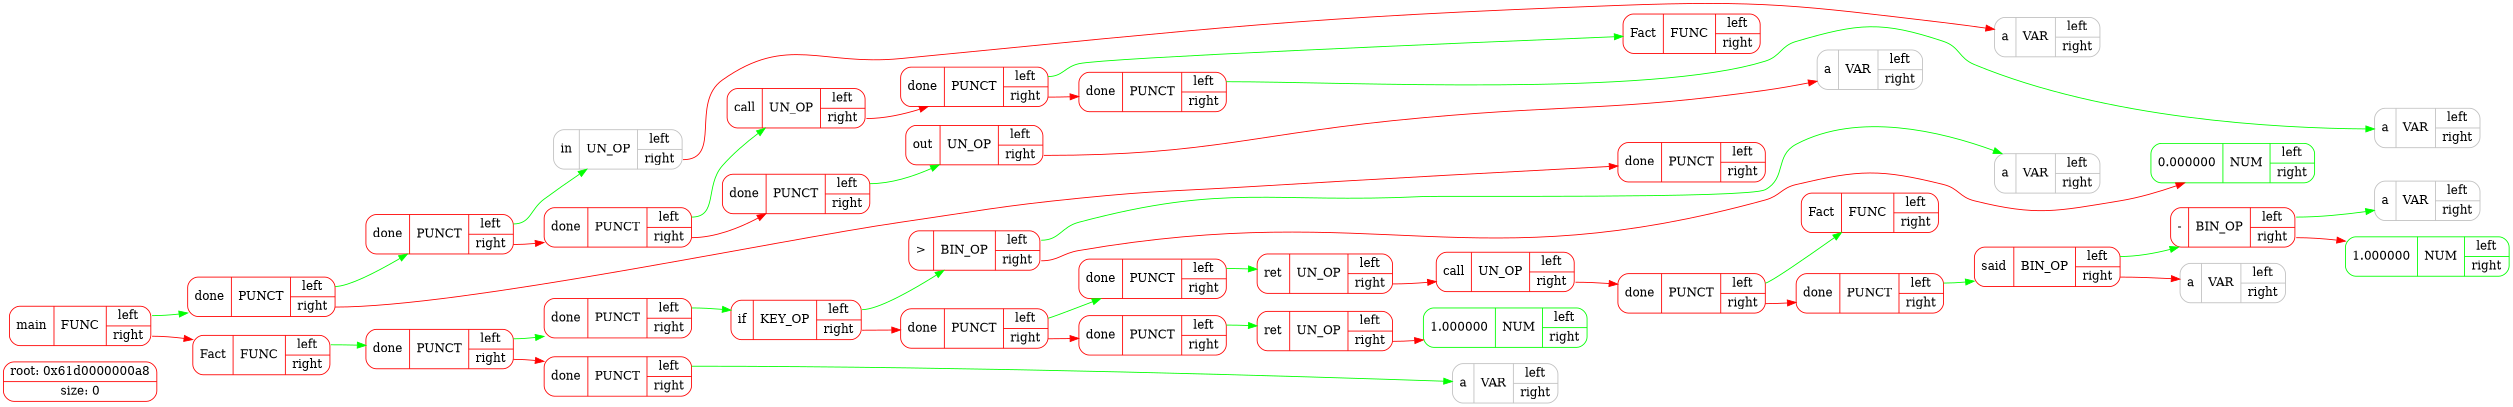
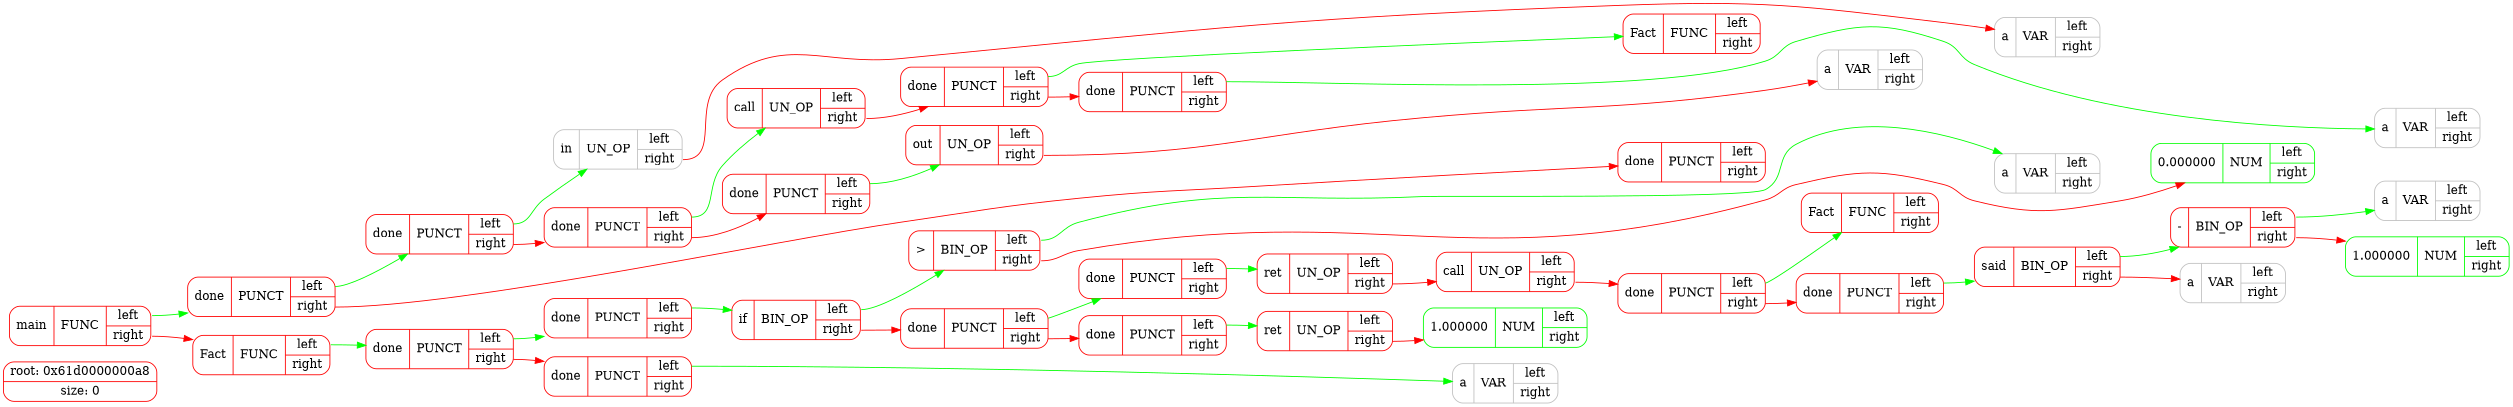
(785, 320) -> (785, 320)
